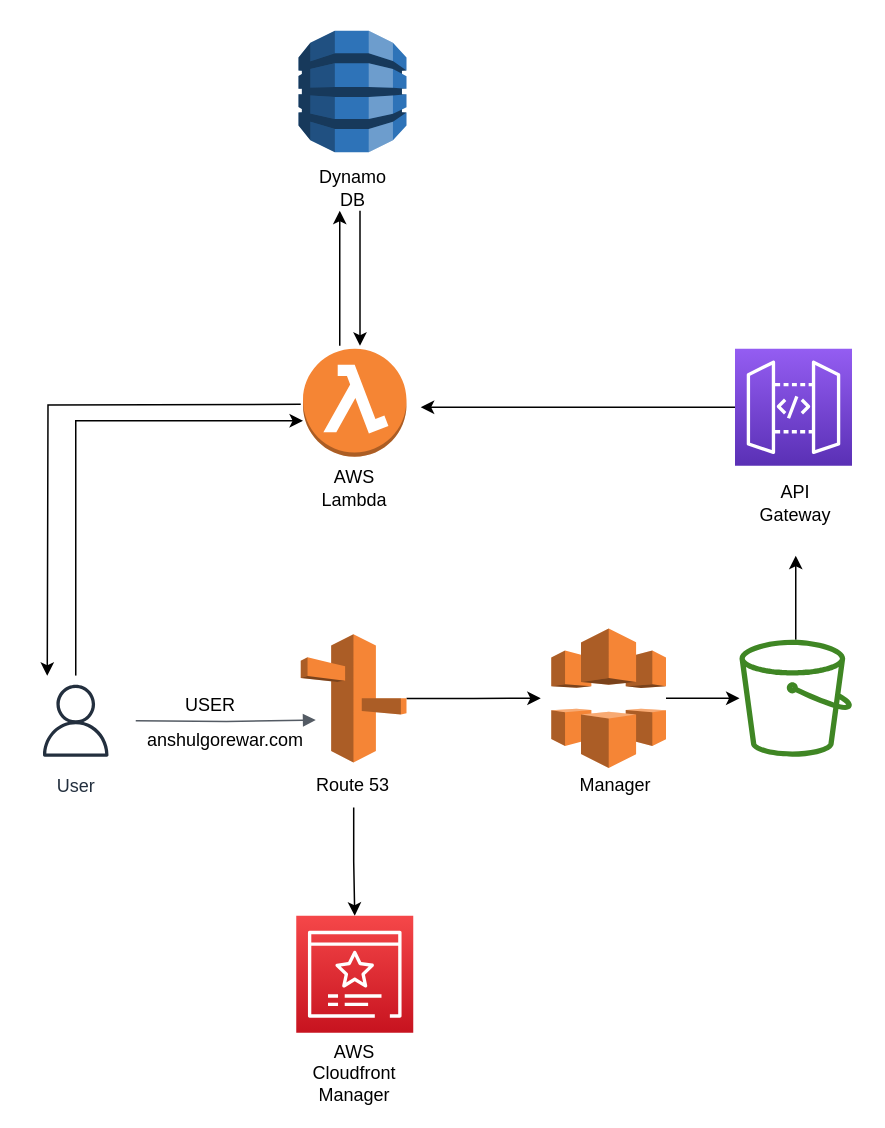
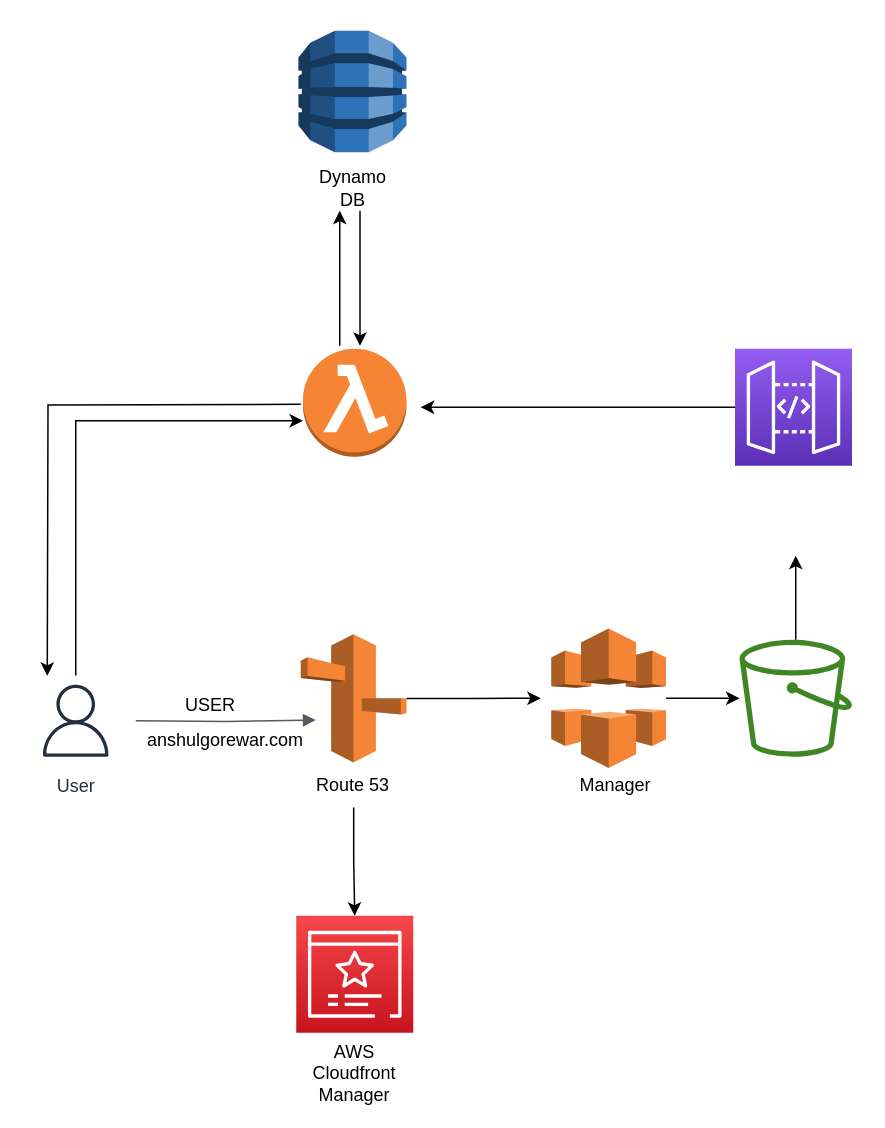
(355, 488) -> none
(796, 503) -> none
